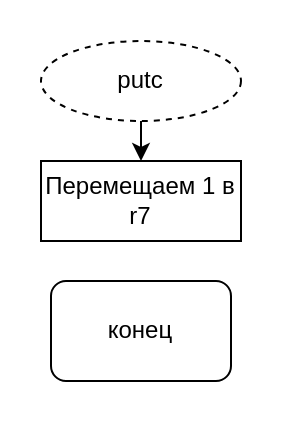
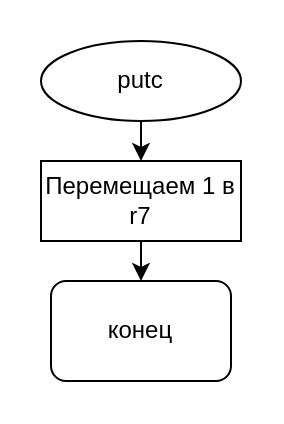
(141, 81) -> (141, 81)
none -> (141, 254)
